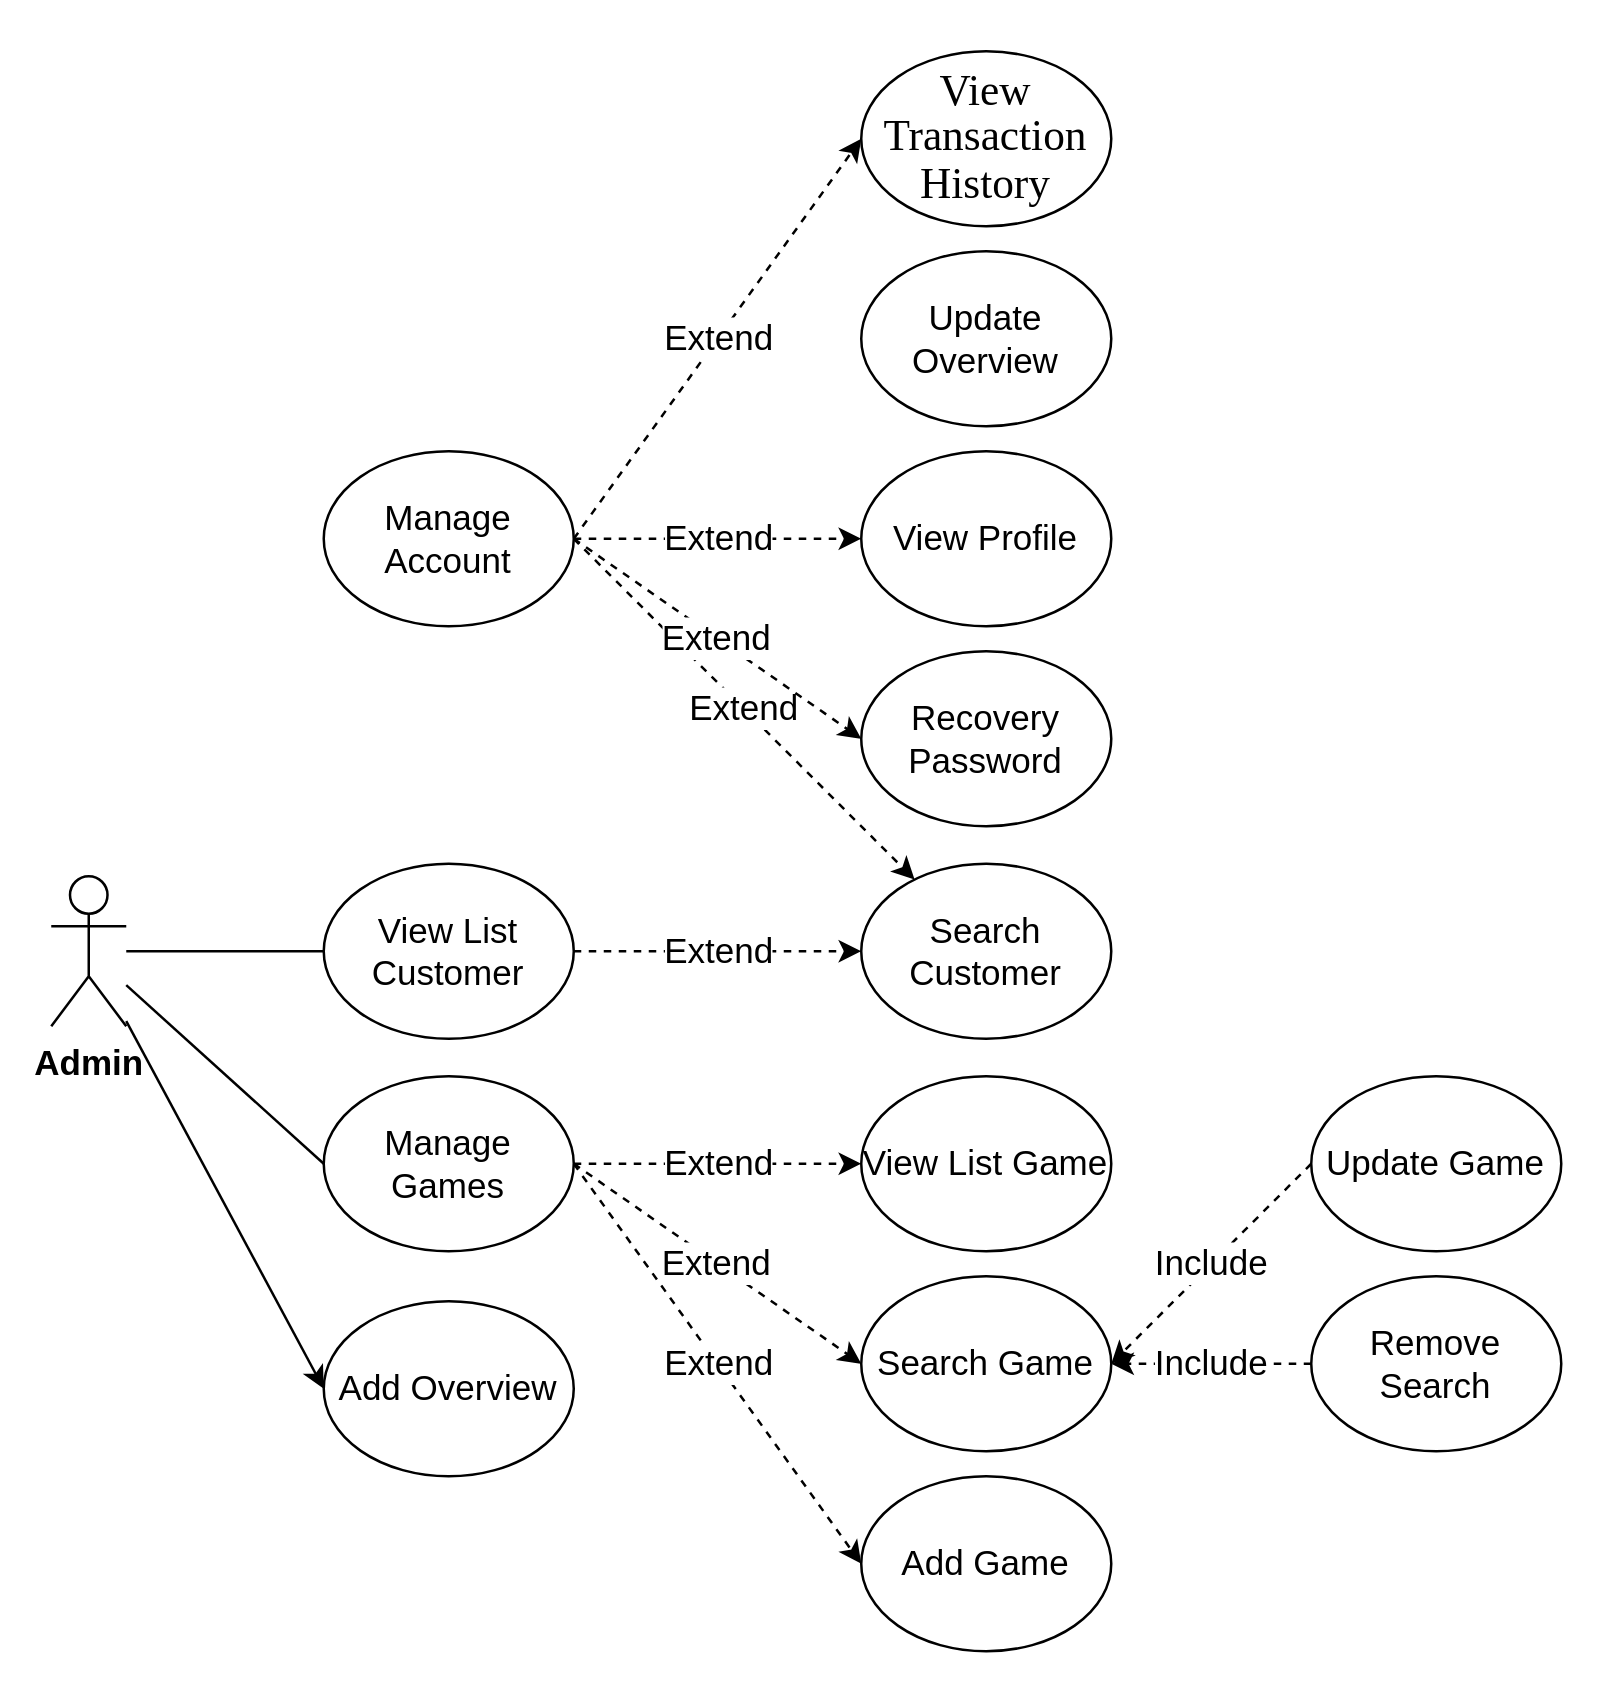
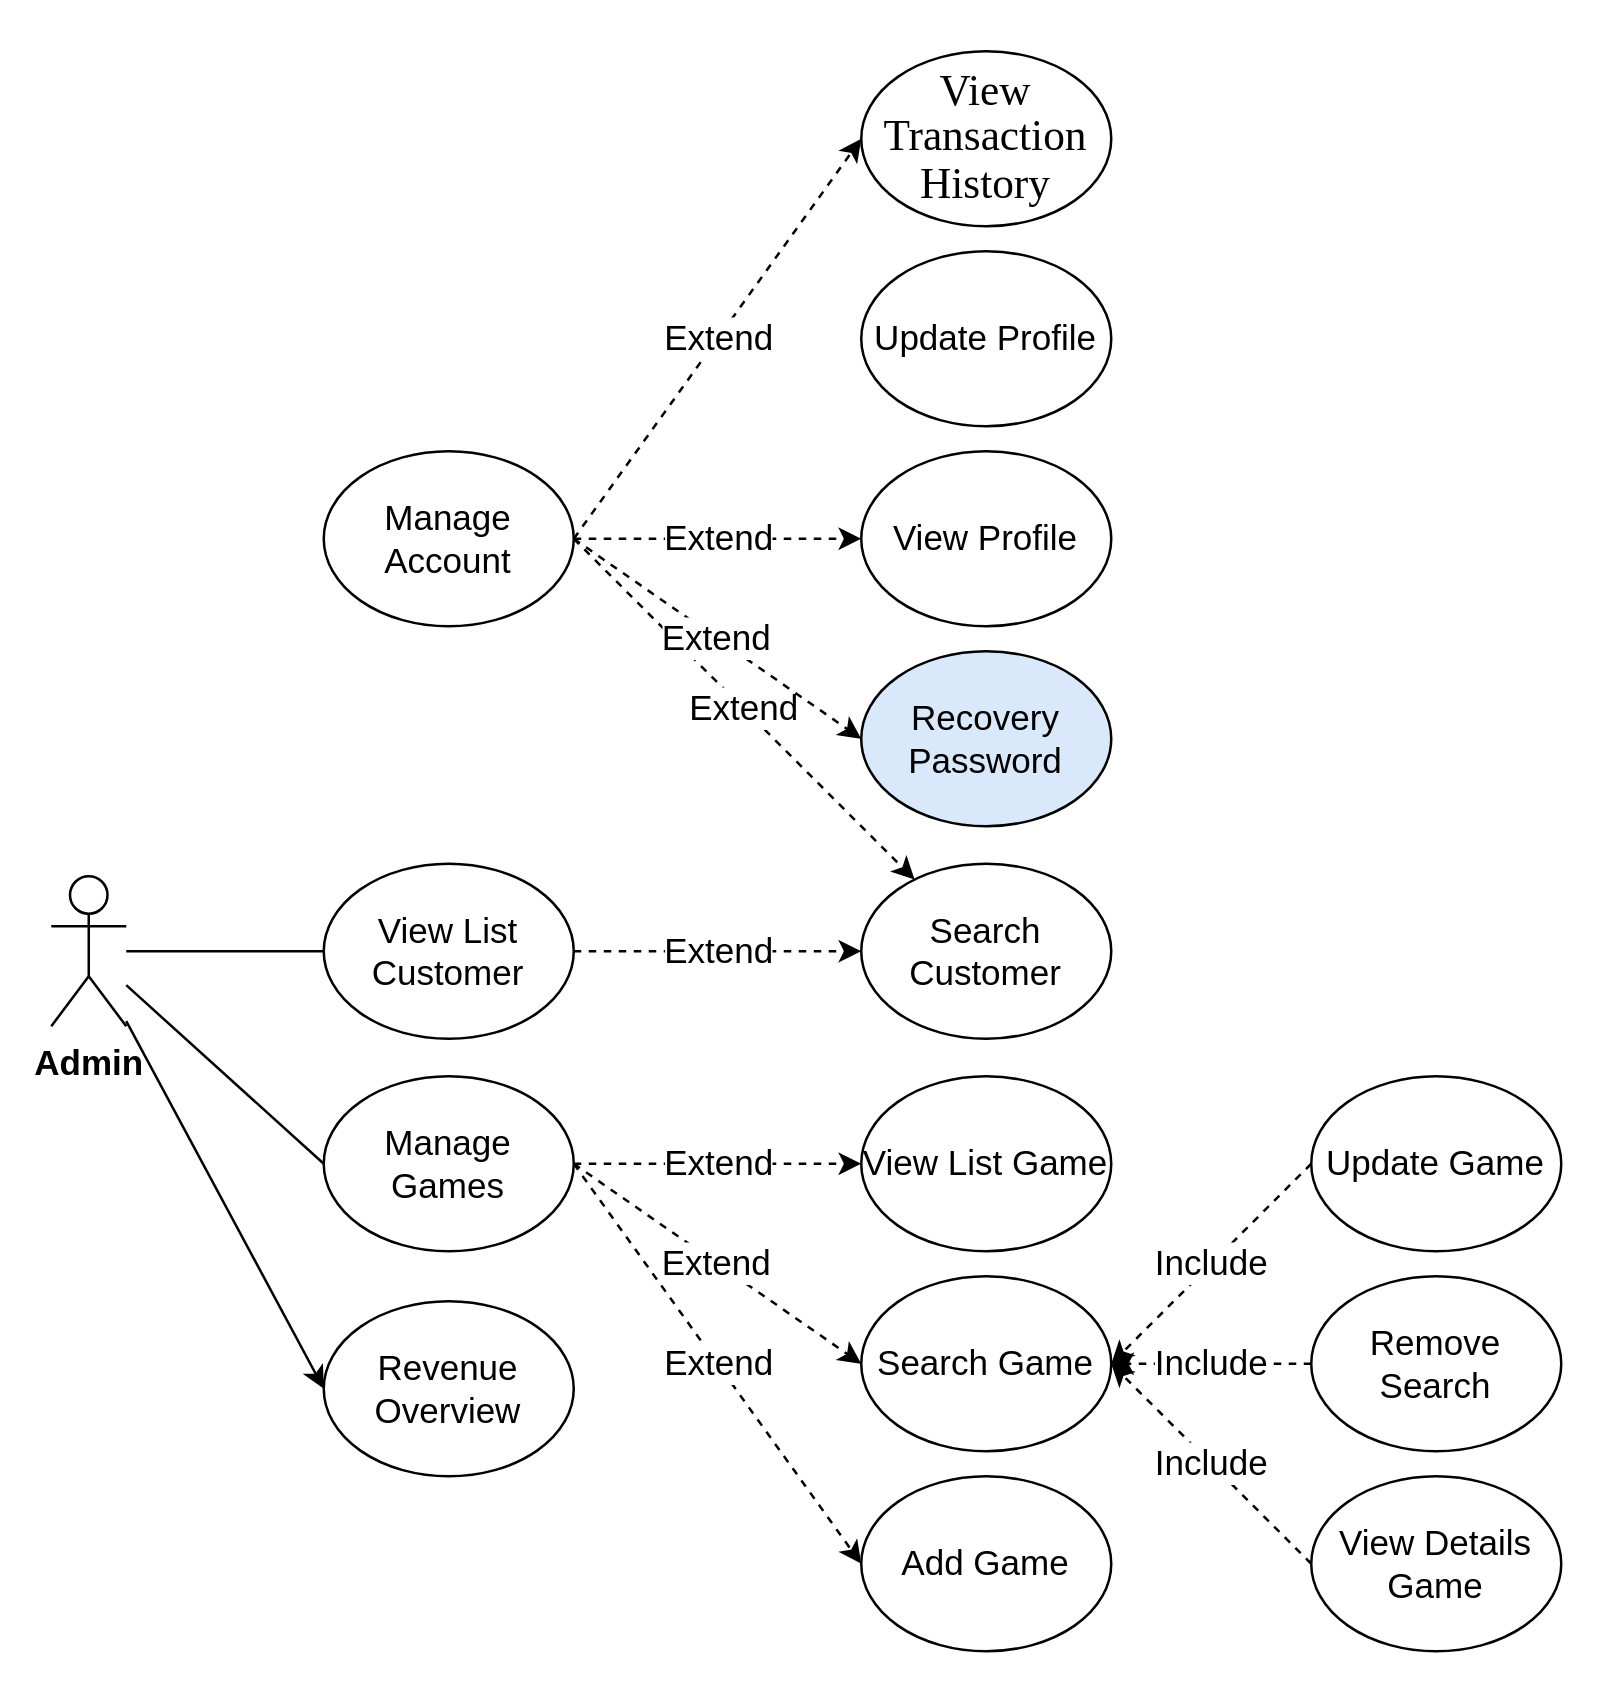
(986, 339) -> (986, 339)
(986, 739) -> (986, 739)
(449, 1389) -> (449, 1389)
none -> (1272, 1524)
none -> (1436, 1564)
